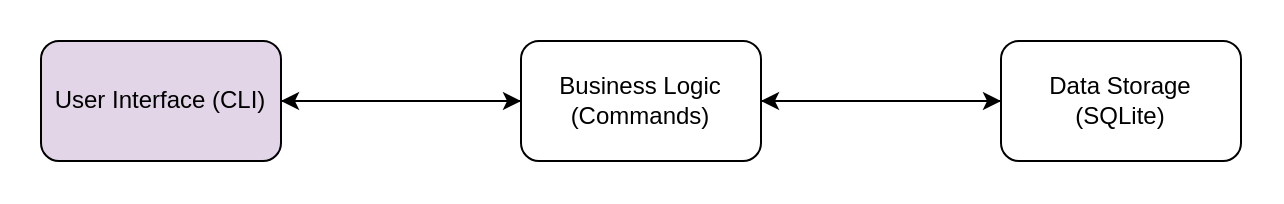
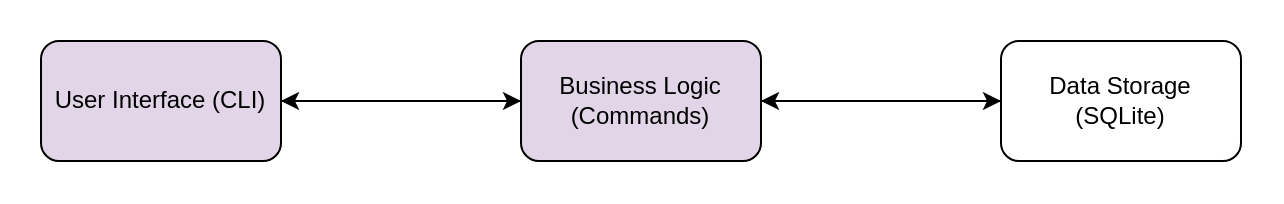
(641, 101) -> (641, 101)
